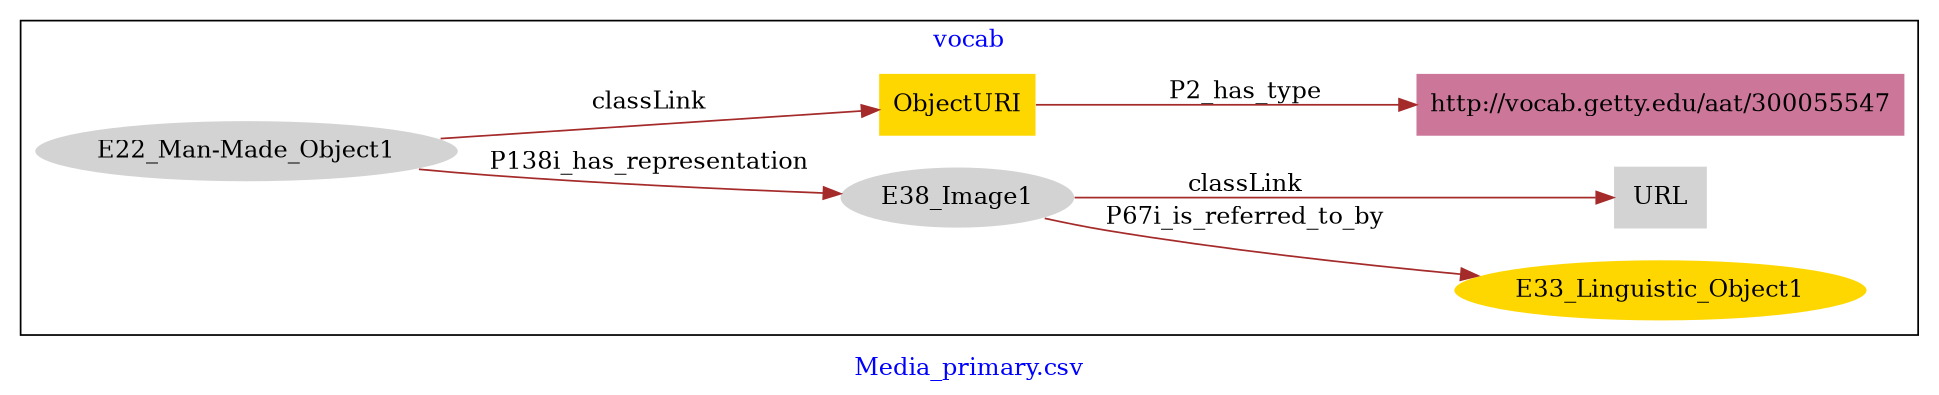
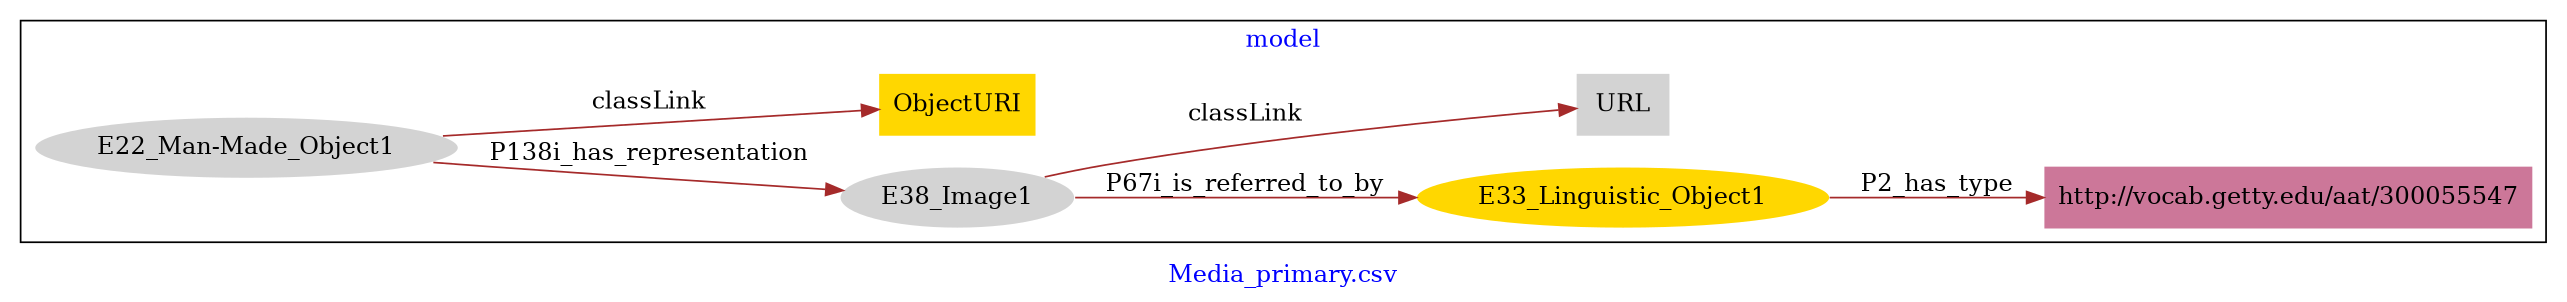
(969, 40) -> (1283, 40)
(1217, 105) -> (1928, 198)
